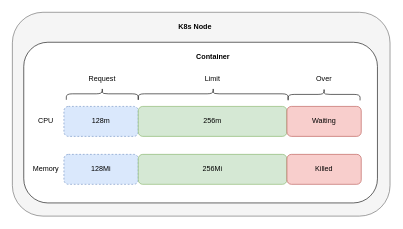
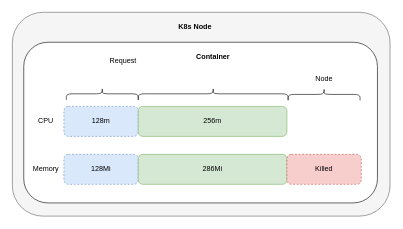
(102, 79) -> (123, 61)
(213, 79) -> none
(324, 79) -> (324, 79)
(324, 122) -> none
(213, 170) -> (213, 170)
(324, 170) -> (324, 170)
